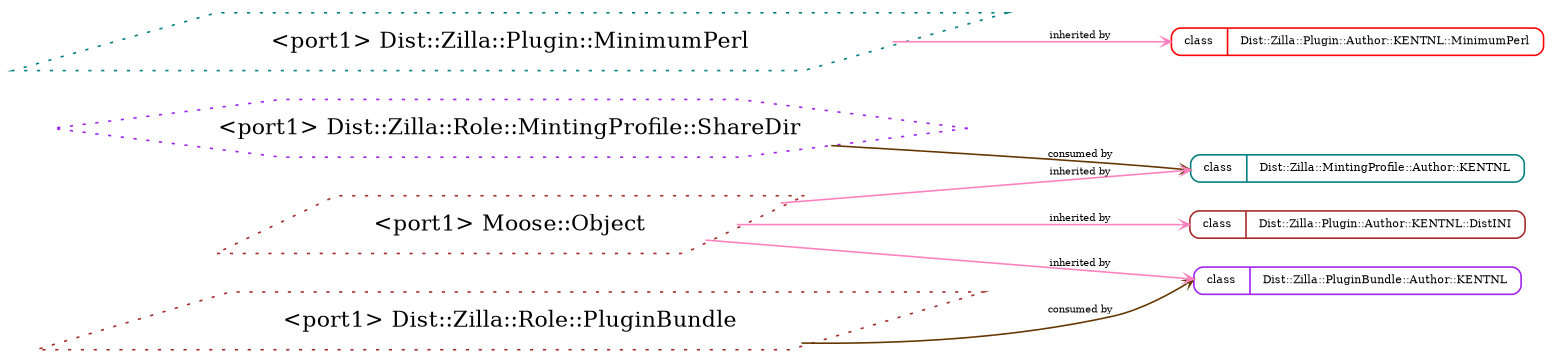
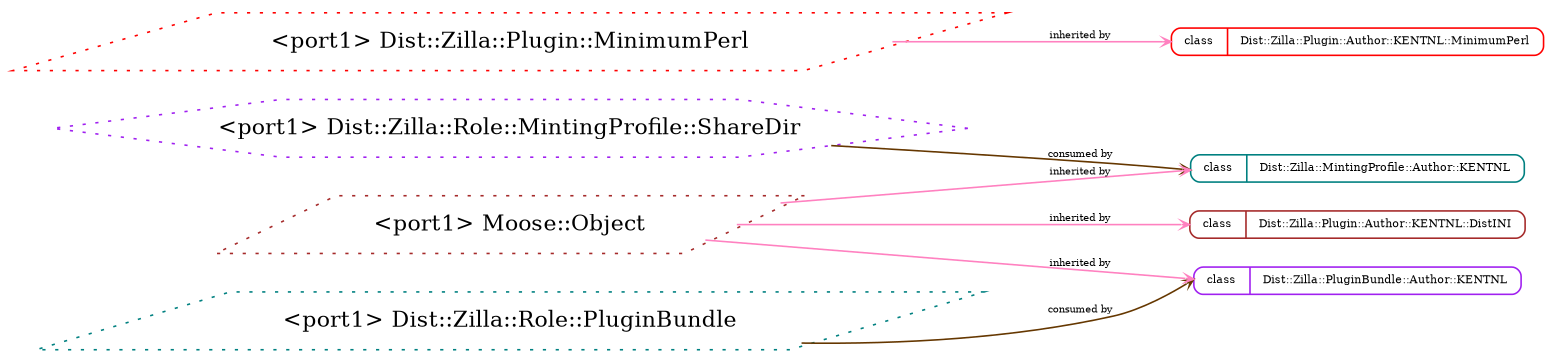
(510, 42) -> (510, 42)
(510, 321) -> (510, 321)
